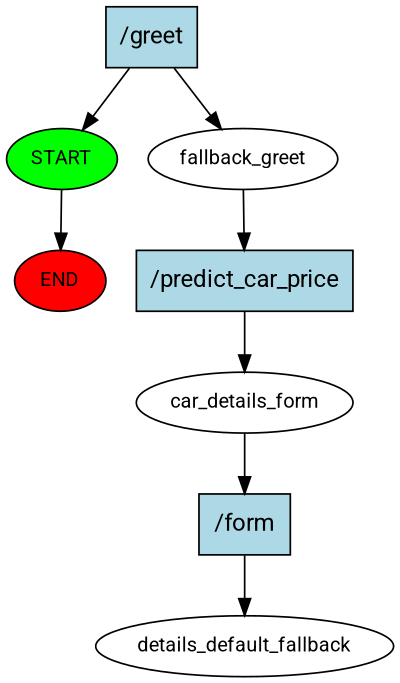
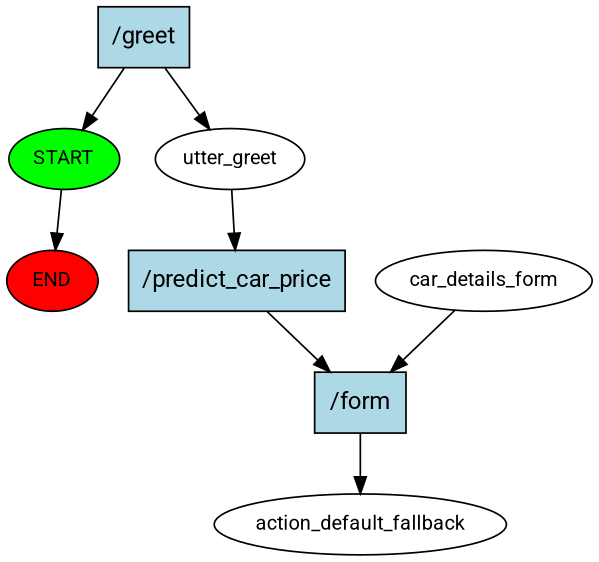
(243, 159) -> (230, 159)
(245, 333) -> (293, 336)
(245, 646) -> (360, 524)
